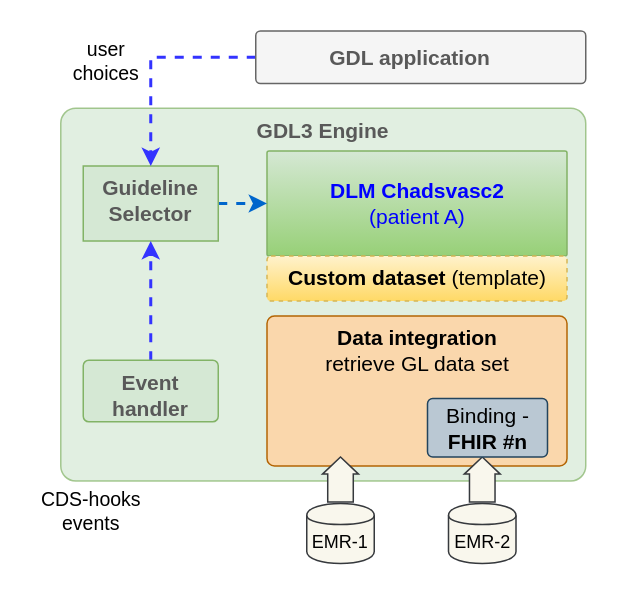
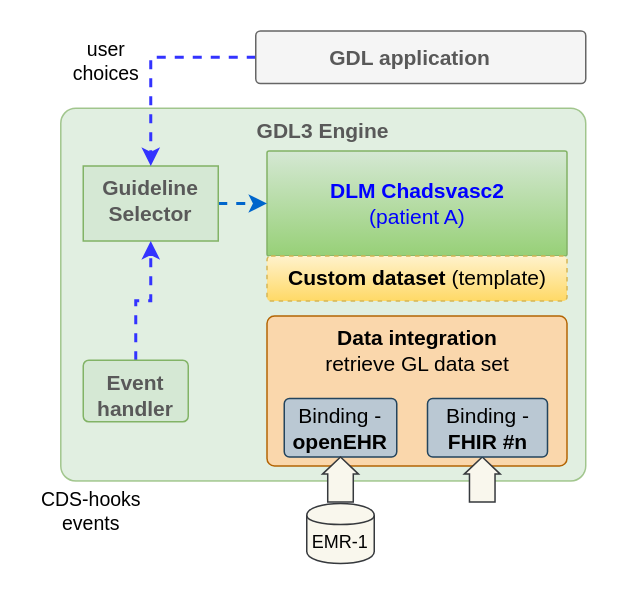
(151, 391) -> (136, 391)
none -> (341, 428)
(482, 533) -> none
